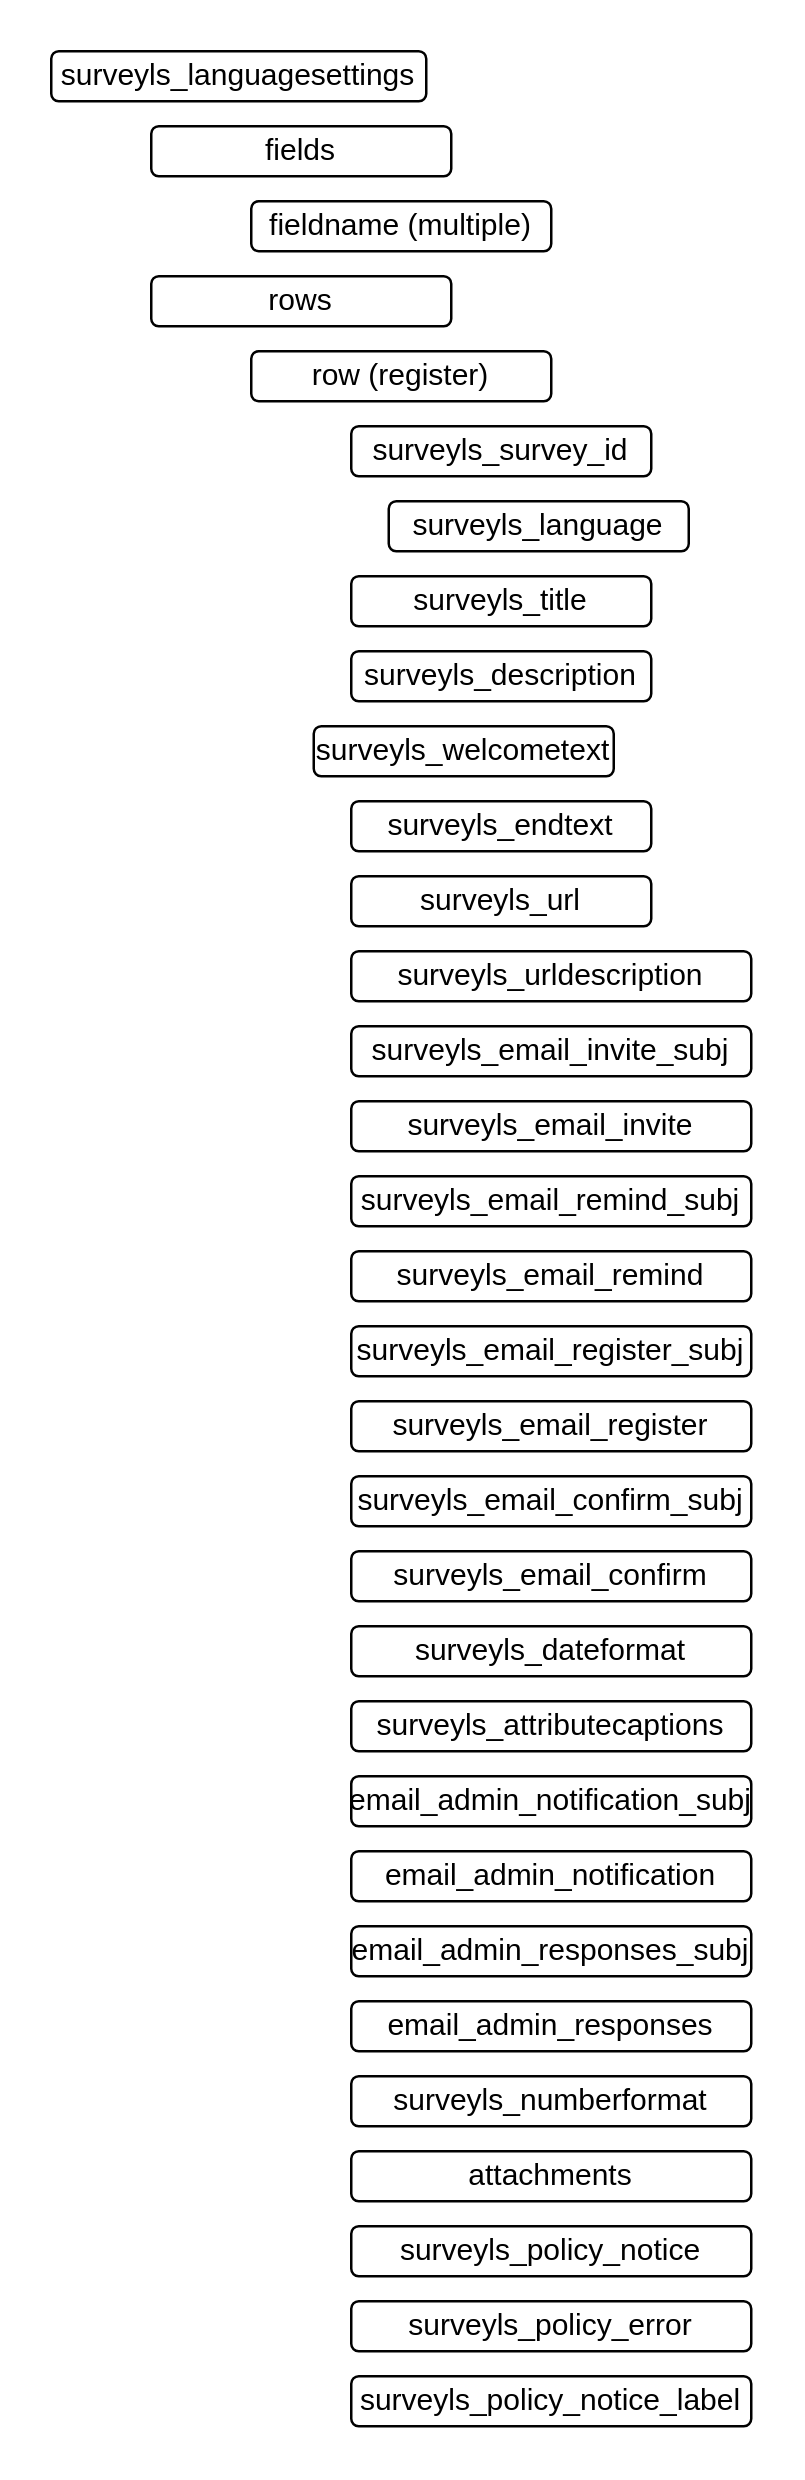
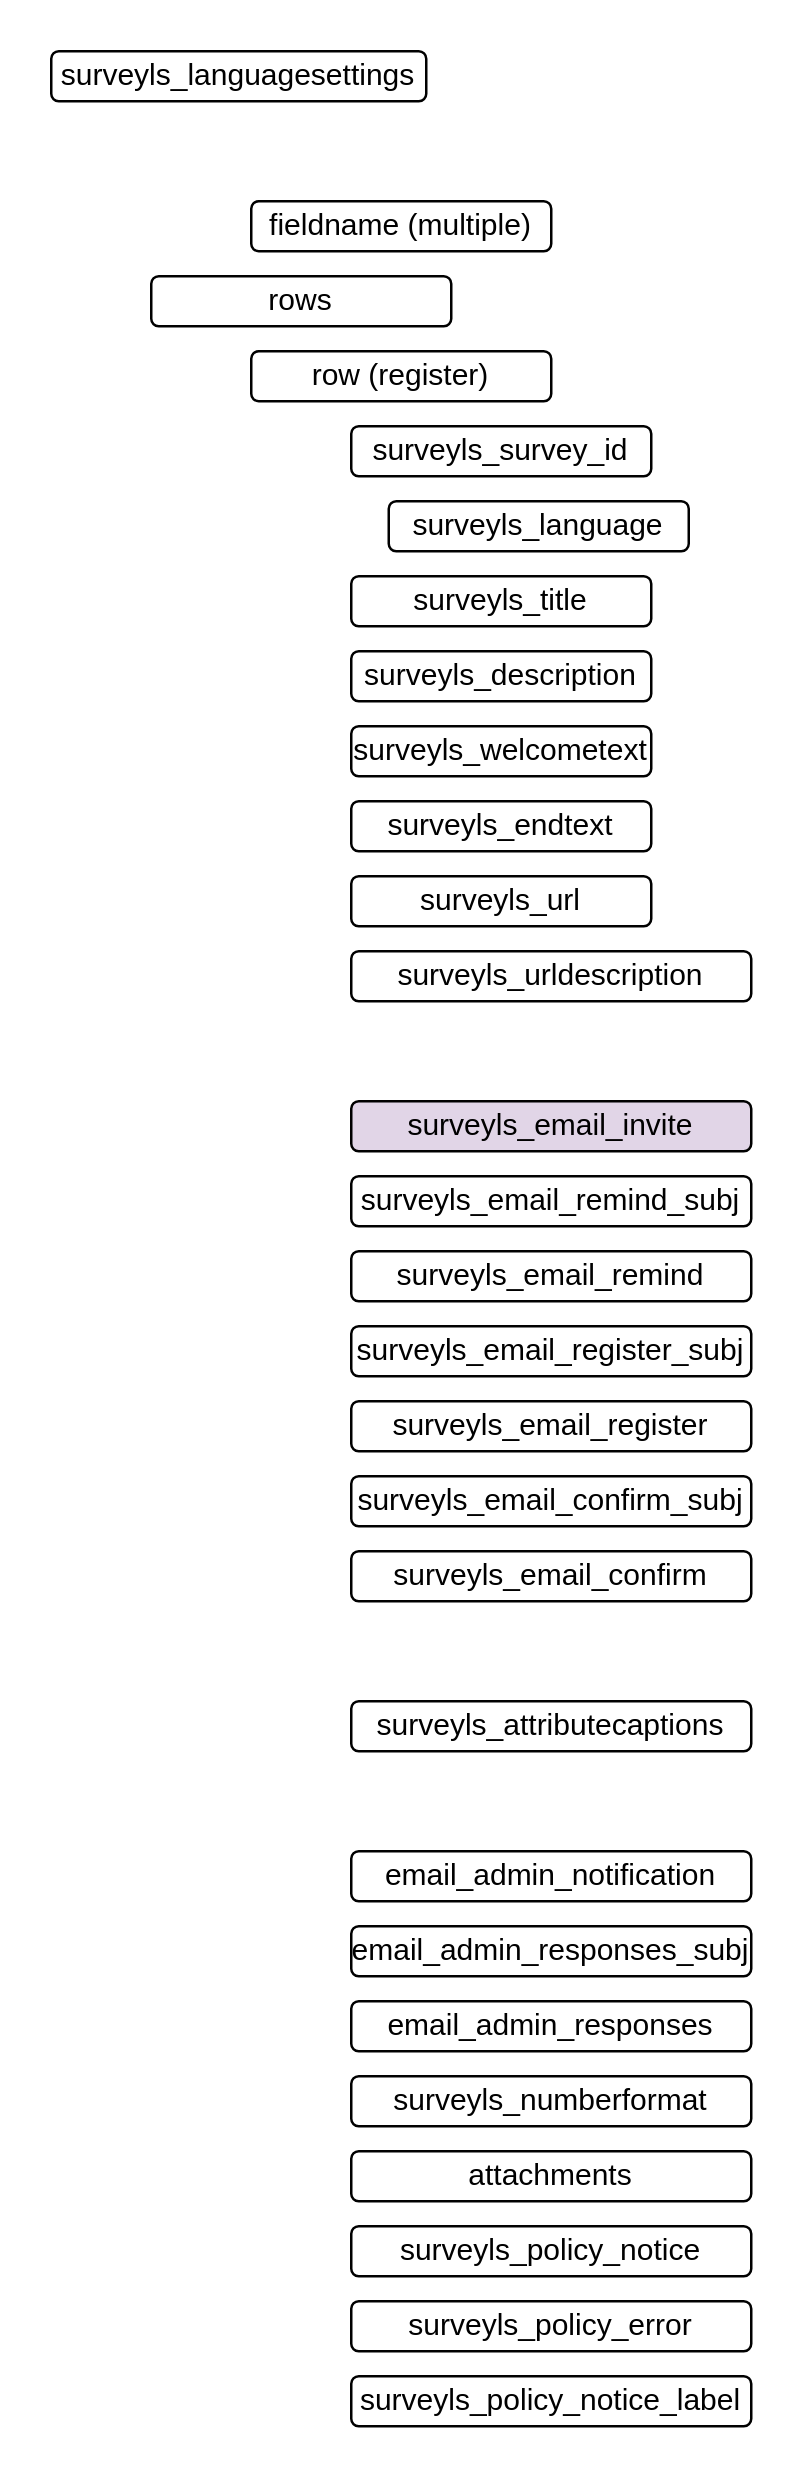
(301, 151) -> none
(464, 751) -> (501, 751)
(551, 1051) -> none
(551, 1126) -> (551, 1126)
(551, 1651) -> none
(551, 1801) -> none
